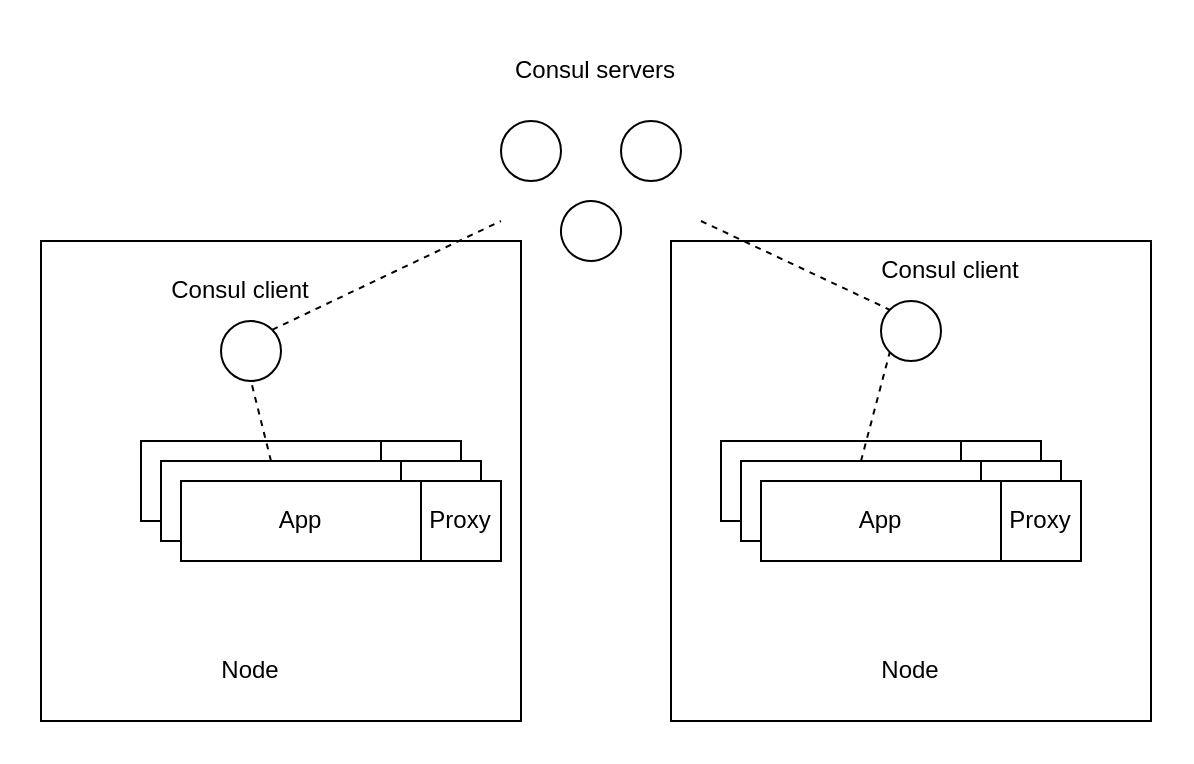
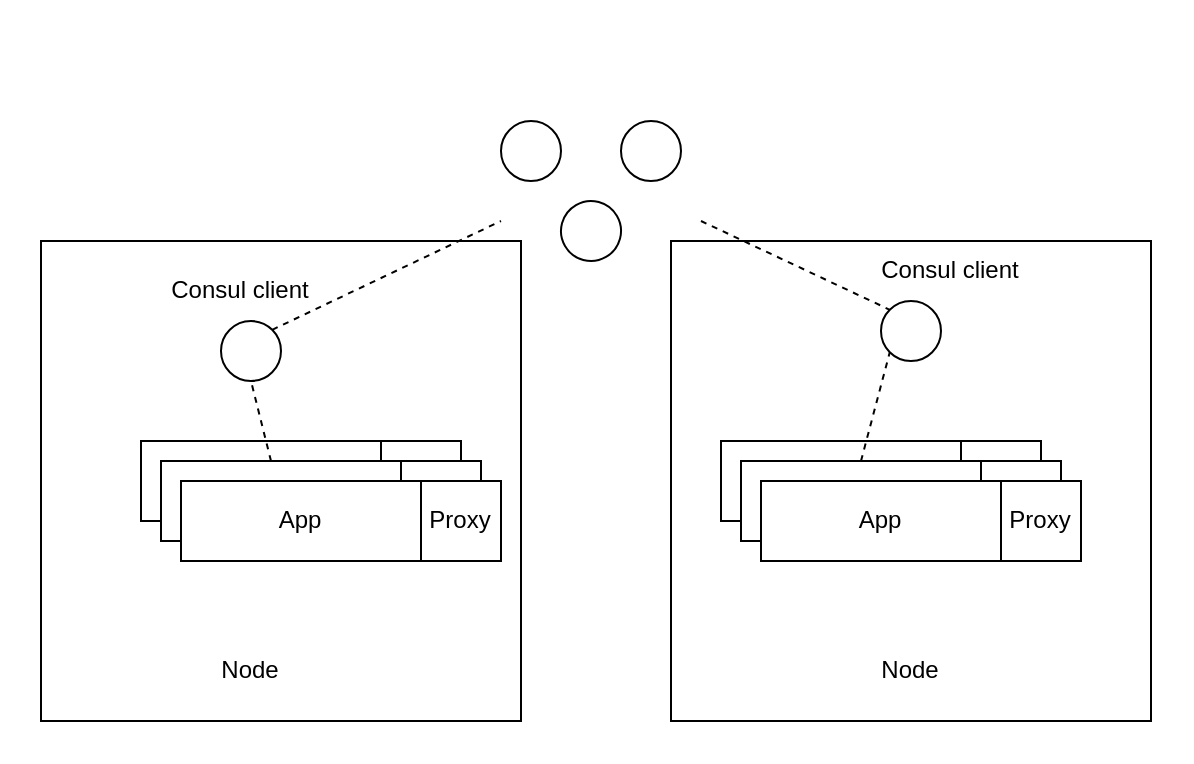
(596, 71) -> none
